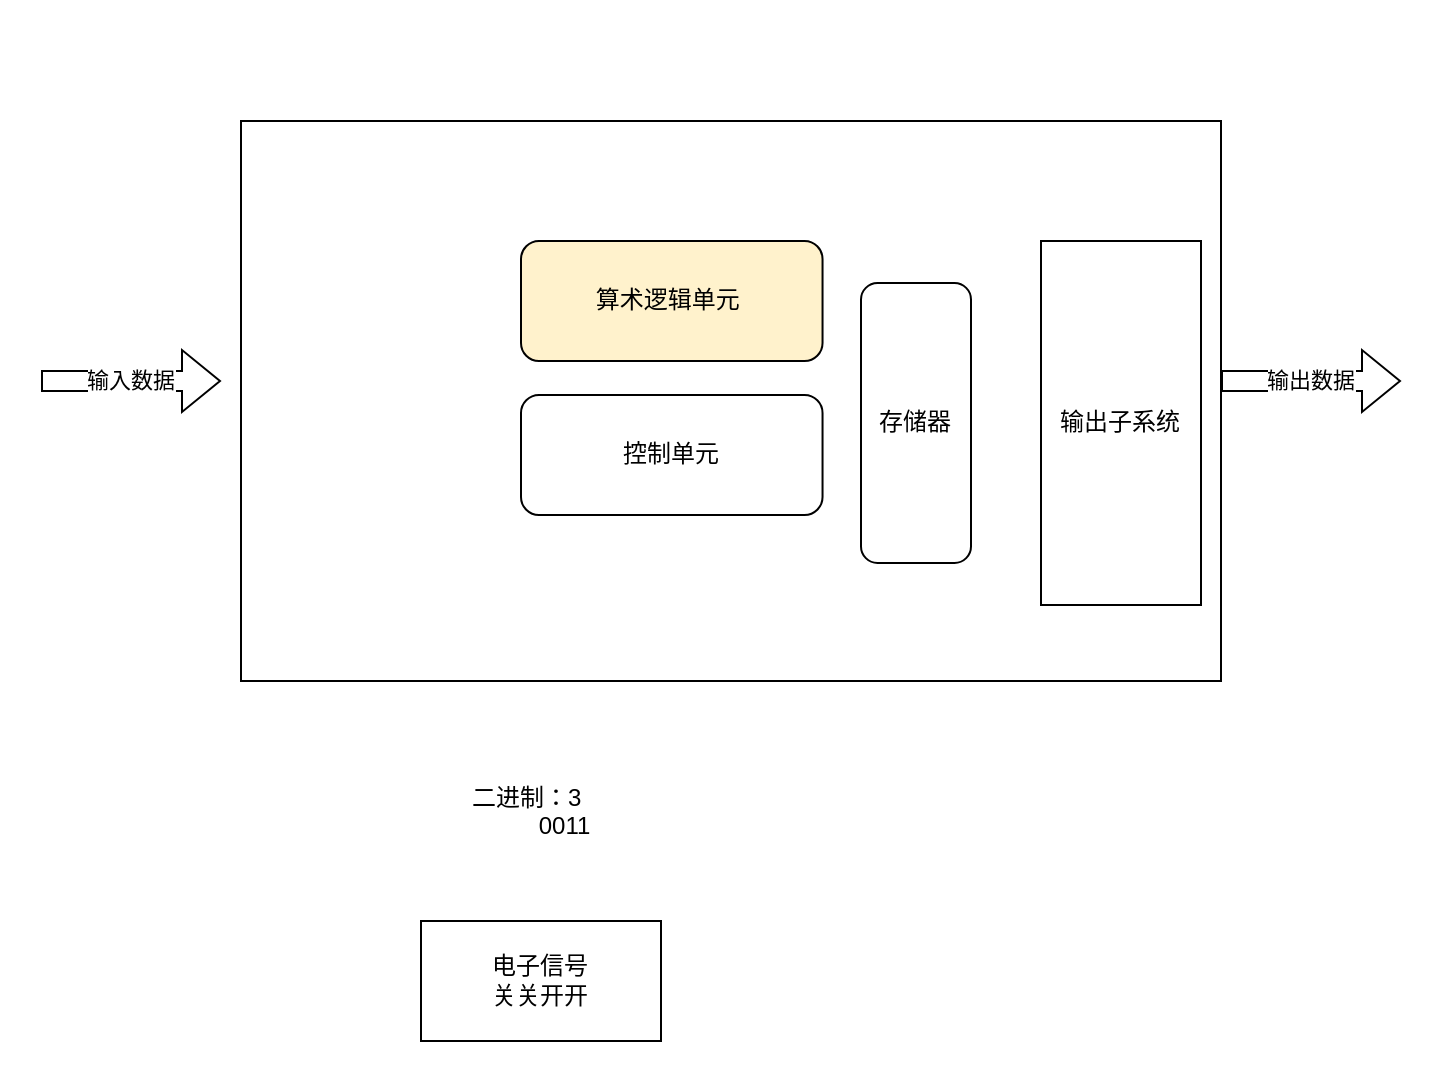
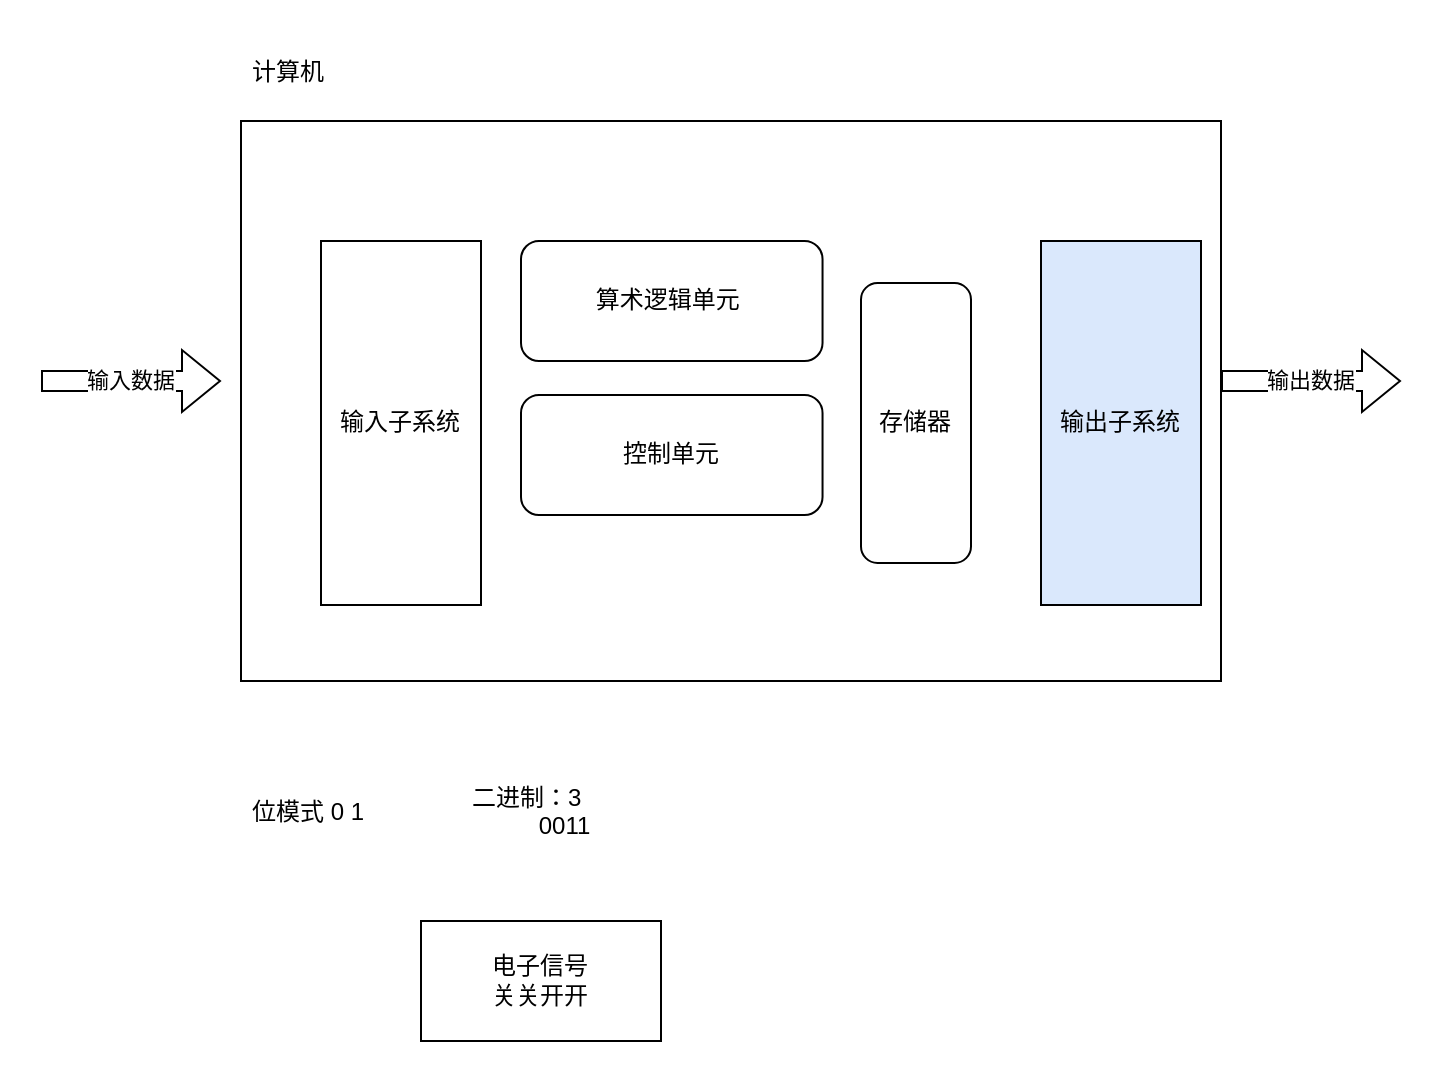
none -> (321, 71)
(672, 301) -> (672, 301)
none -> (401, 423)
(1121, 423) -> (1121, 423)
none -> (321, 811)
